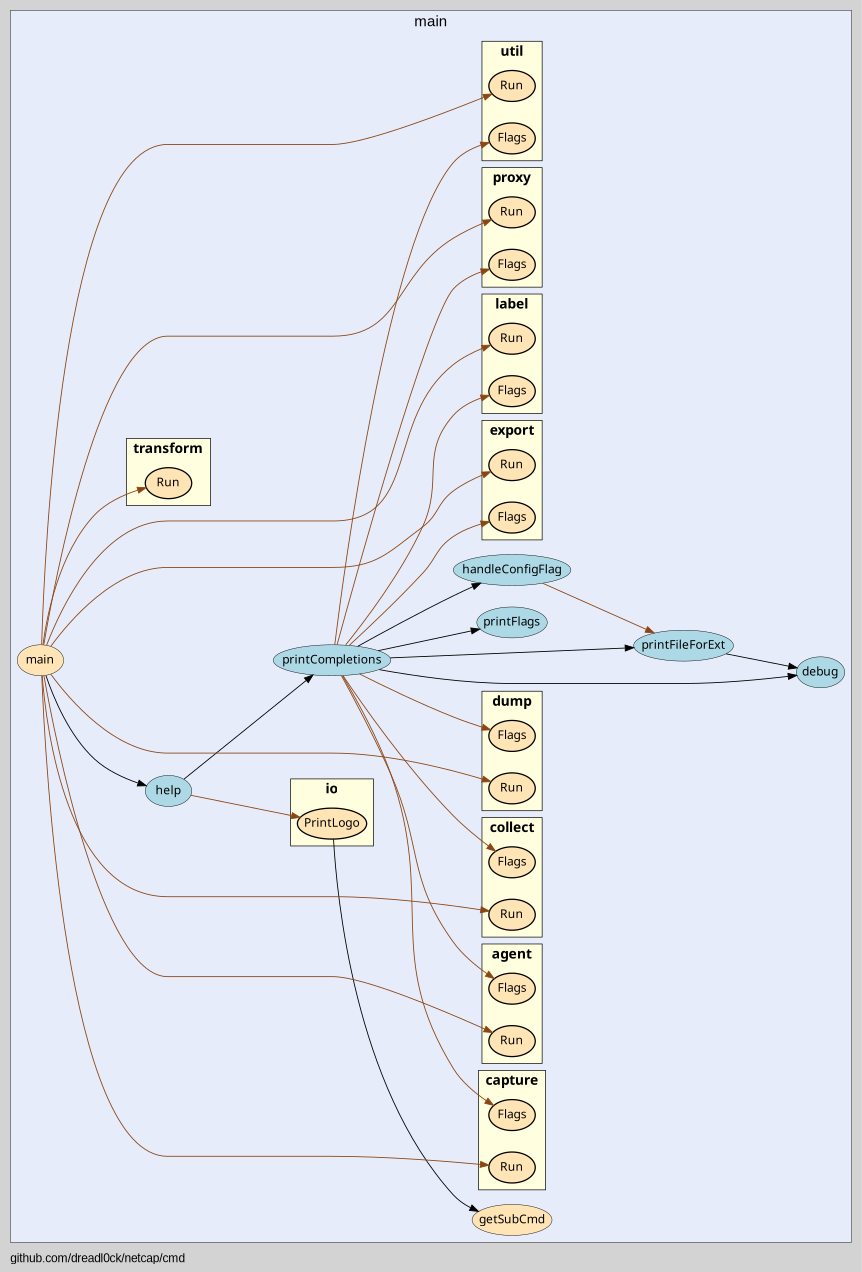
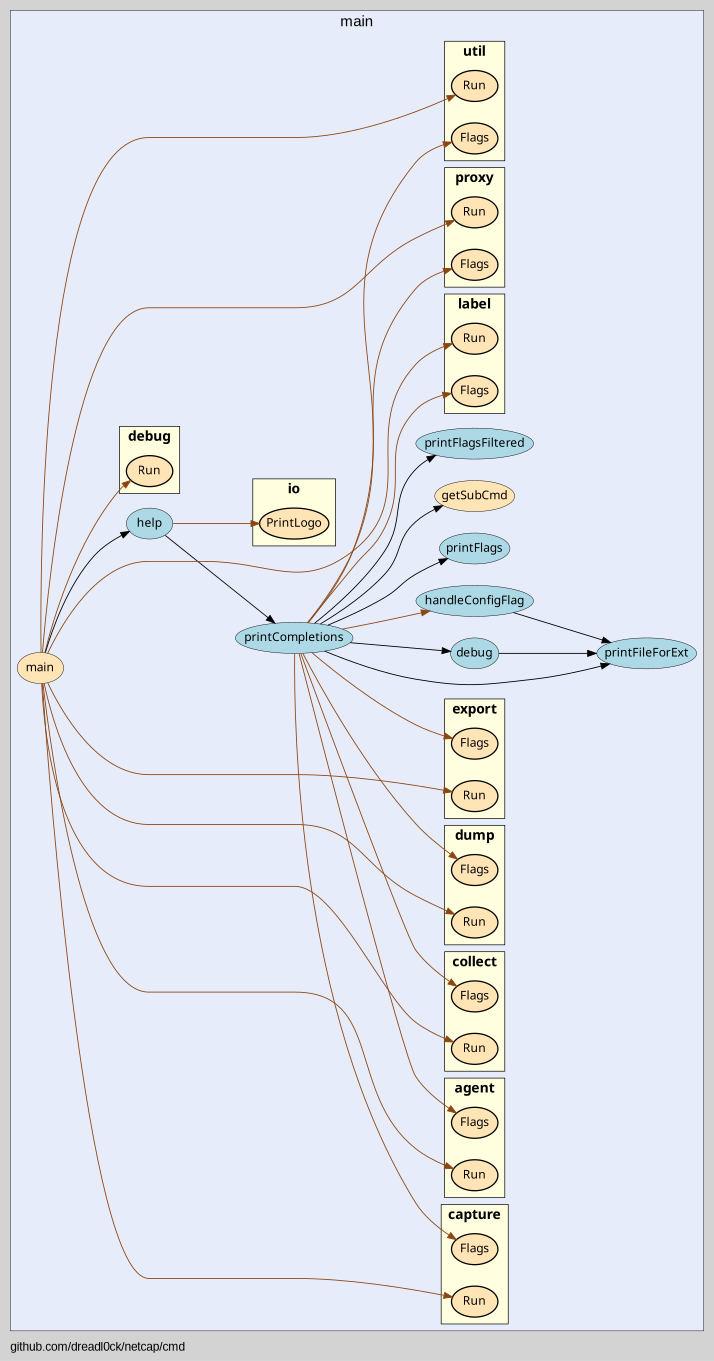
none -> (475, 444)
(169, 450) -> (150, 438)
(595, 606) -> (558, 626)
(415, 615) -> (382, 621)
(757, 660) -> (543, 653)
(369, 1037) -> (386, 573)
